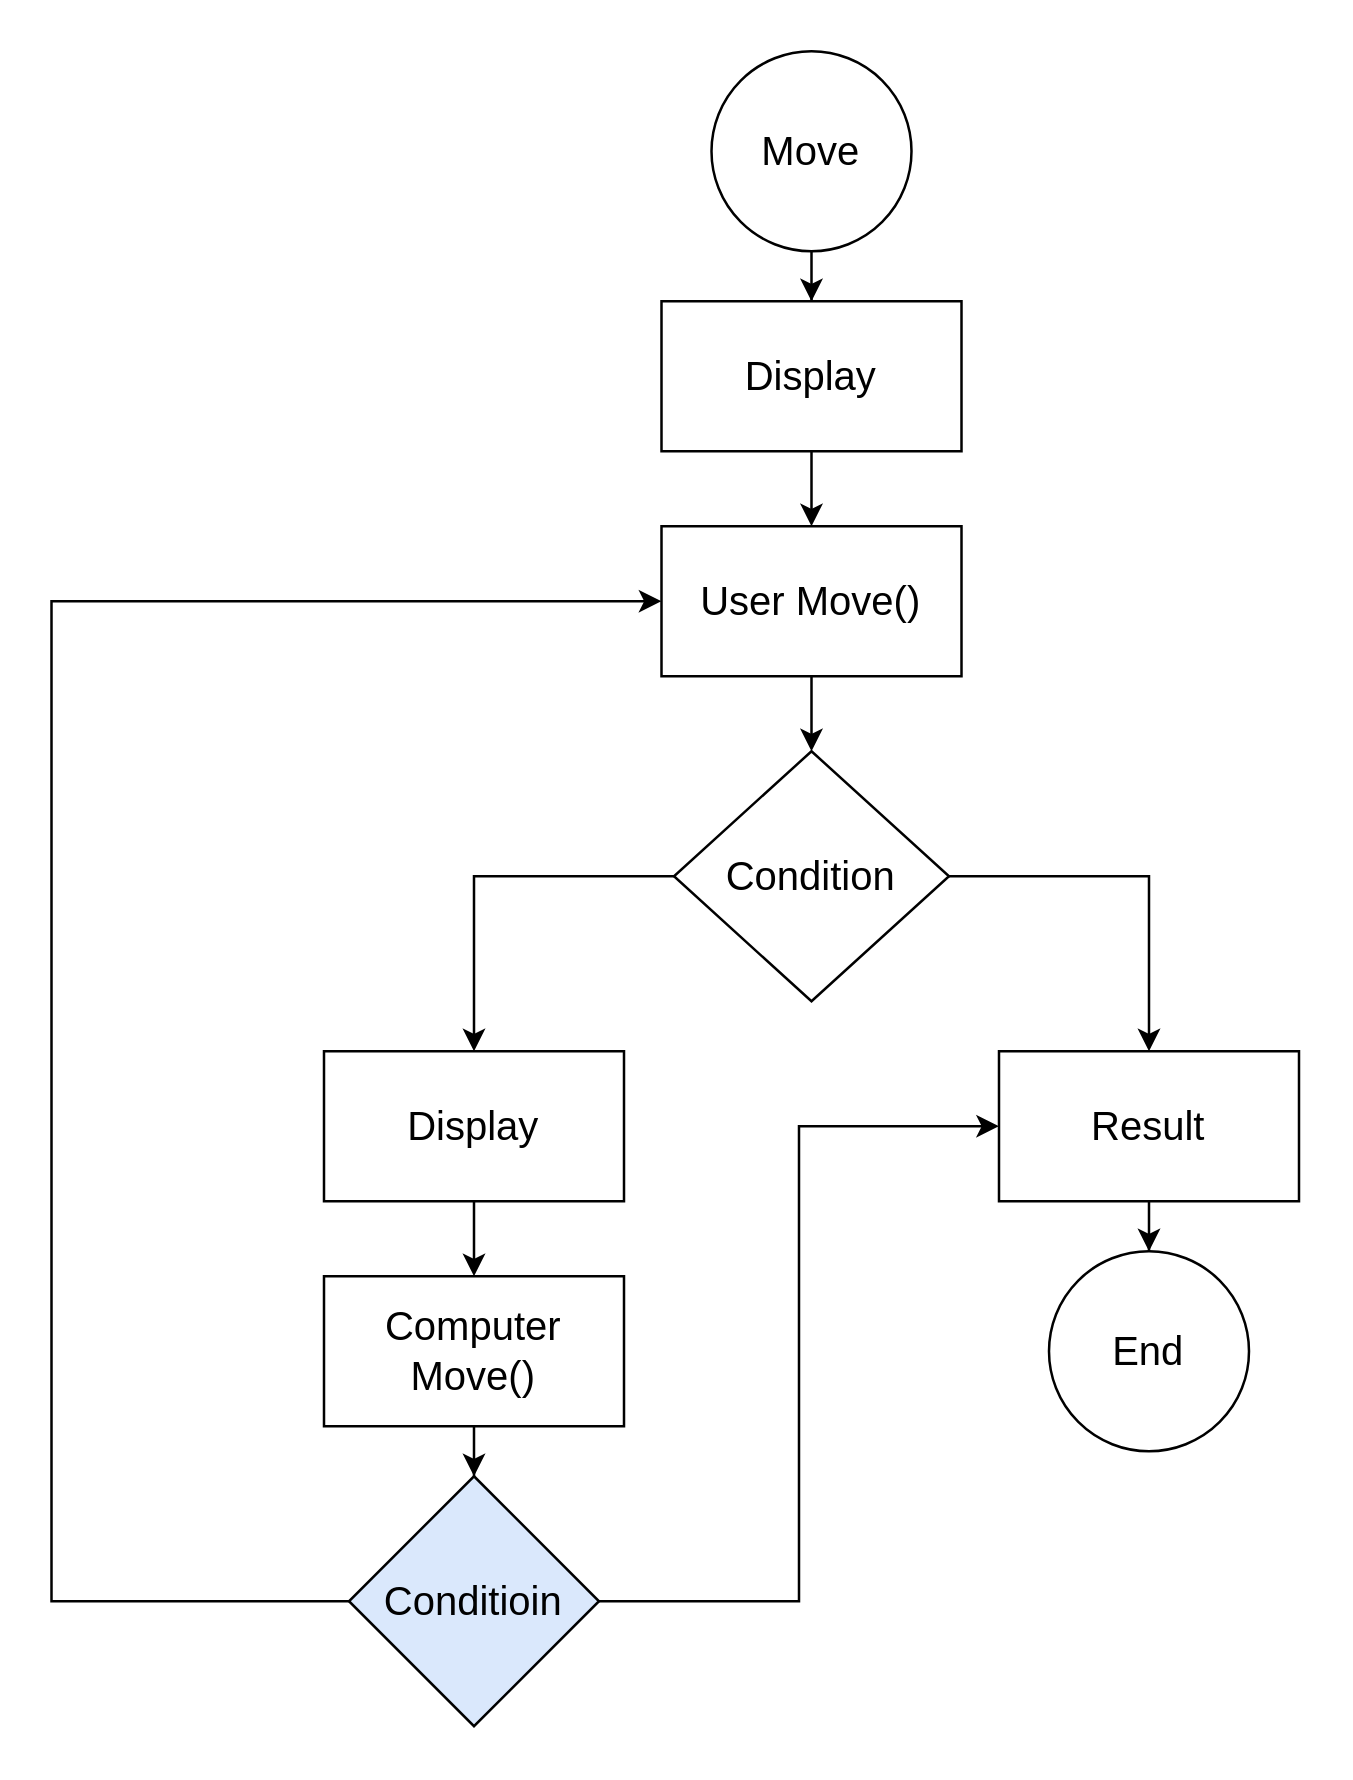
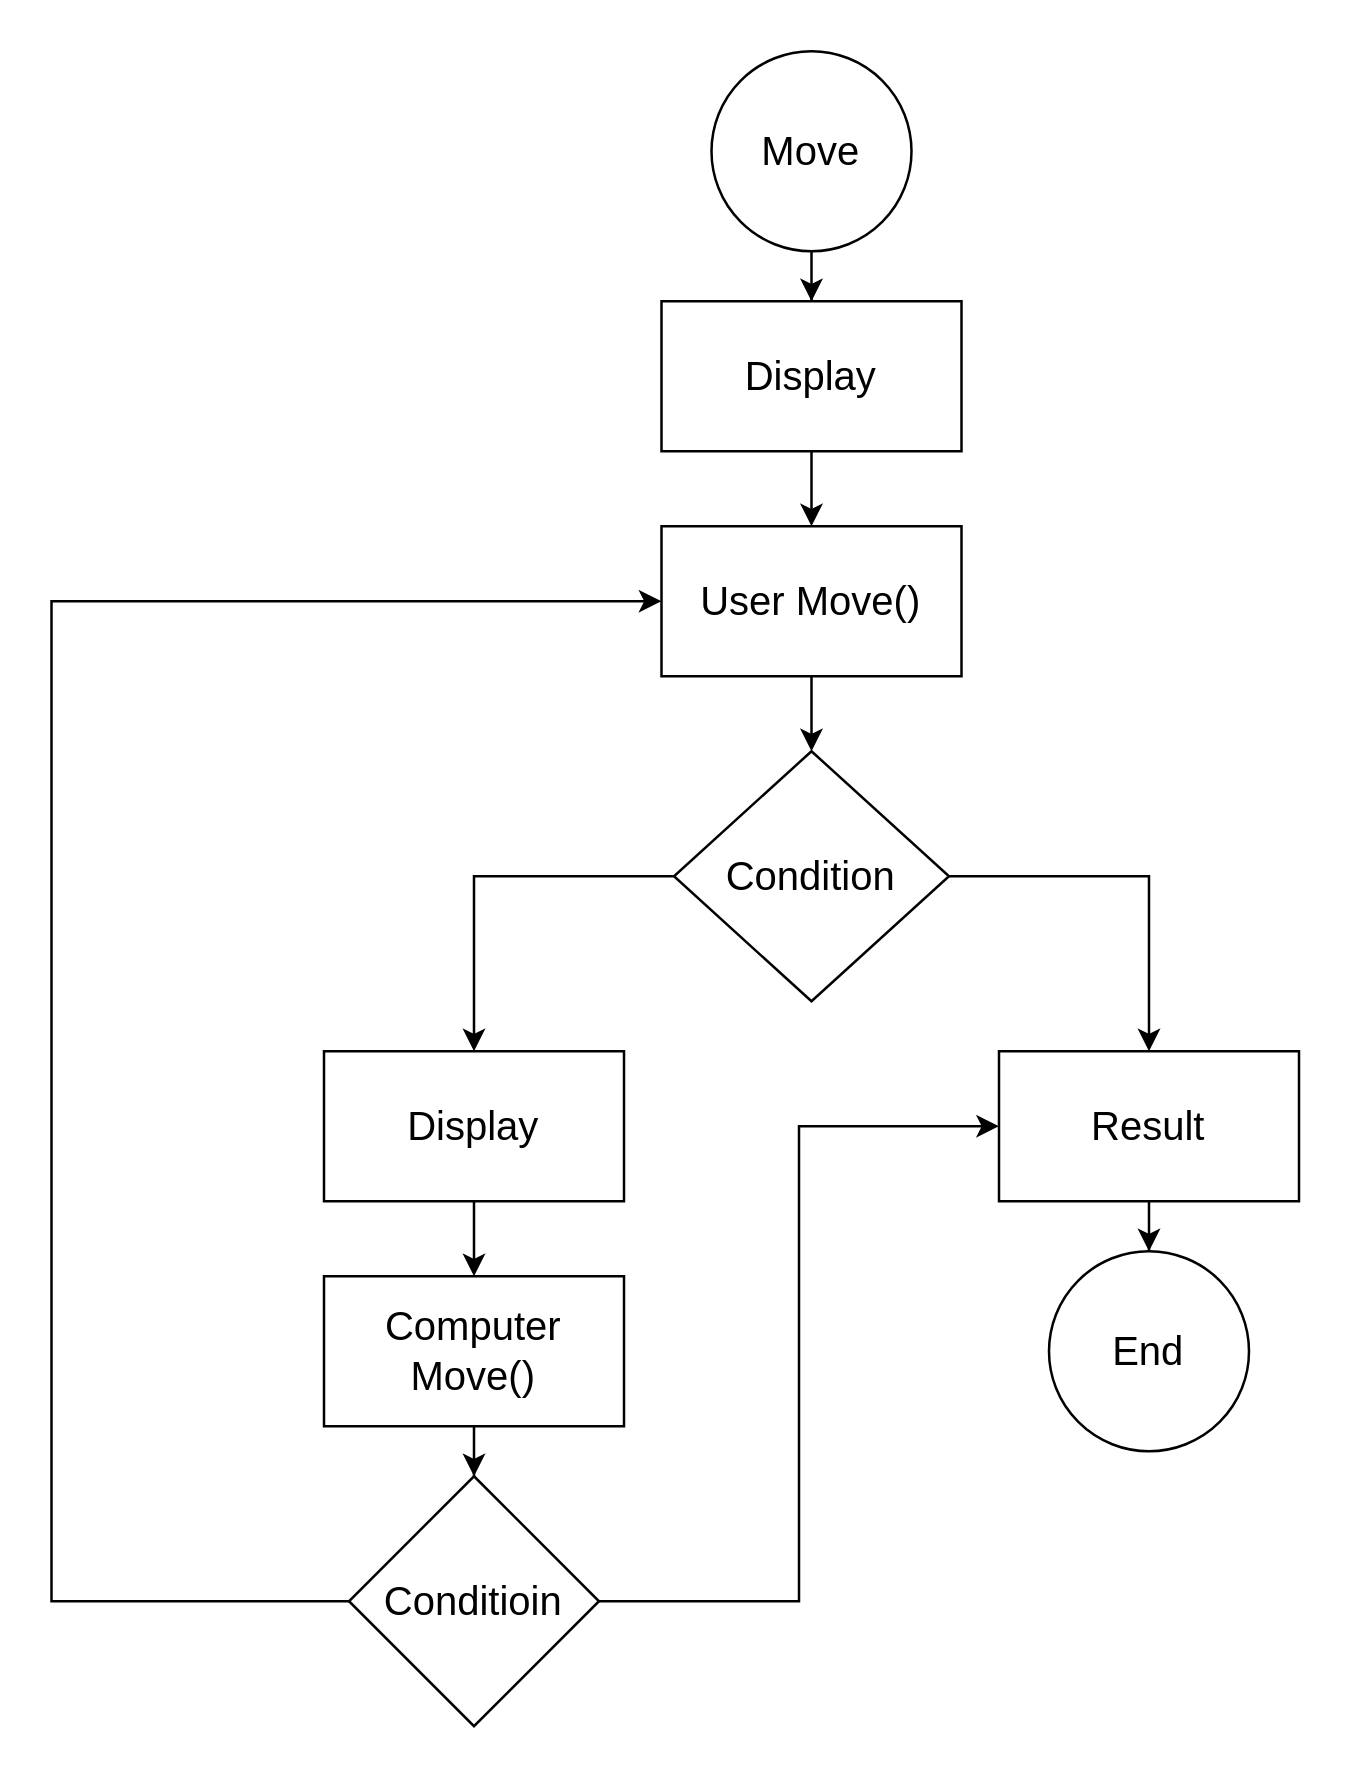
(474, 1601) -> (474, 1601)
